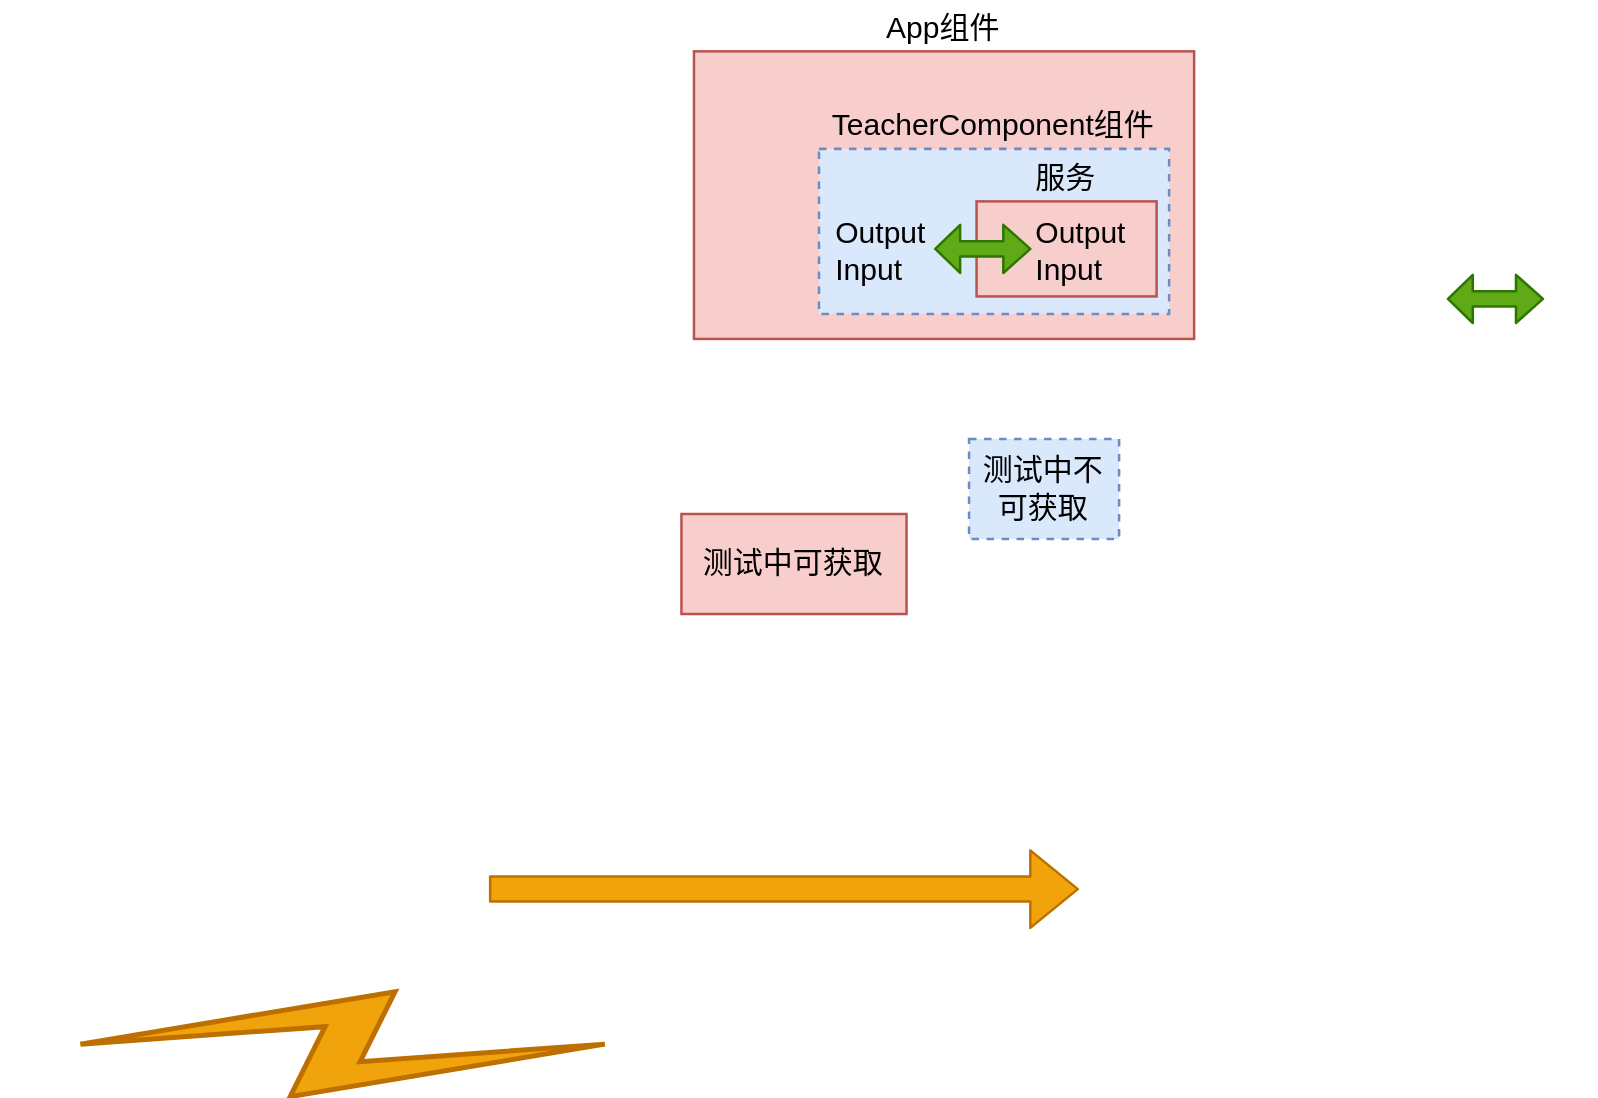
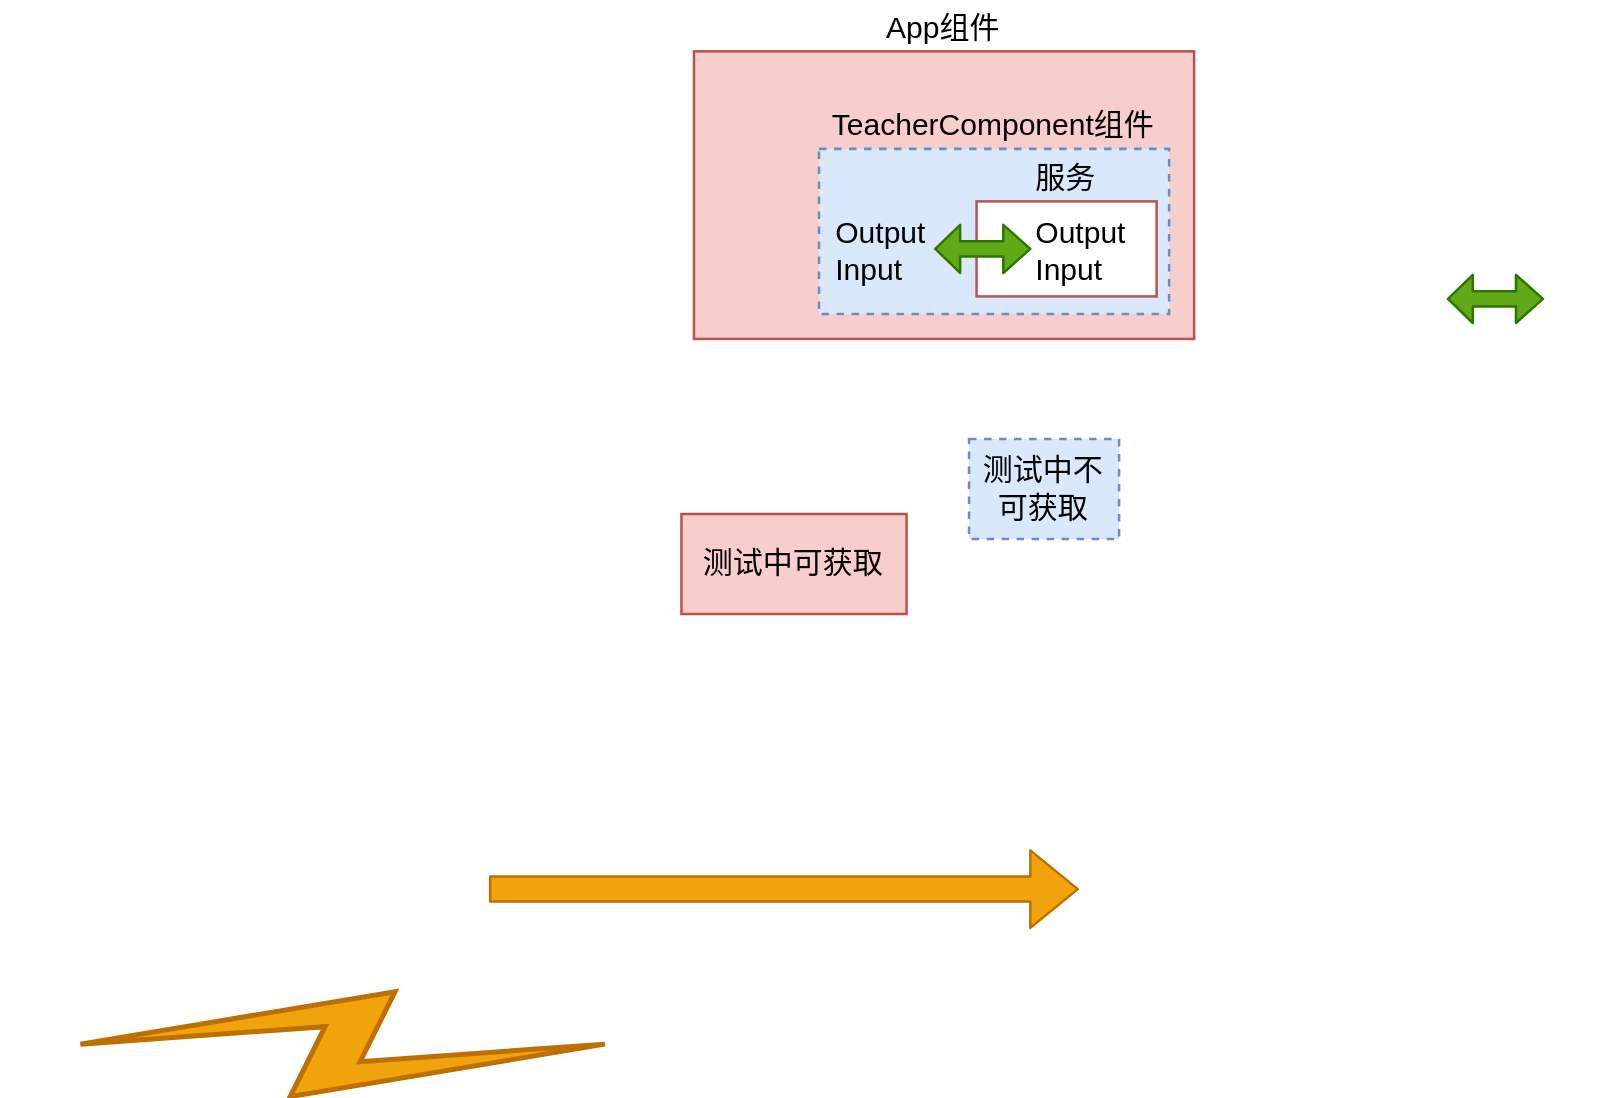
(1066, 249) -> (1066, 249)
